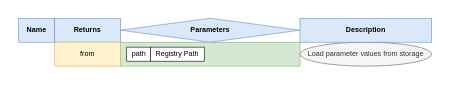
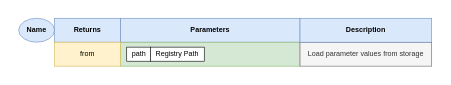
(36, 30) -> (36, 30)
(210, 30) -> (210, 30)
(366, 54) -> (366, 54)
